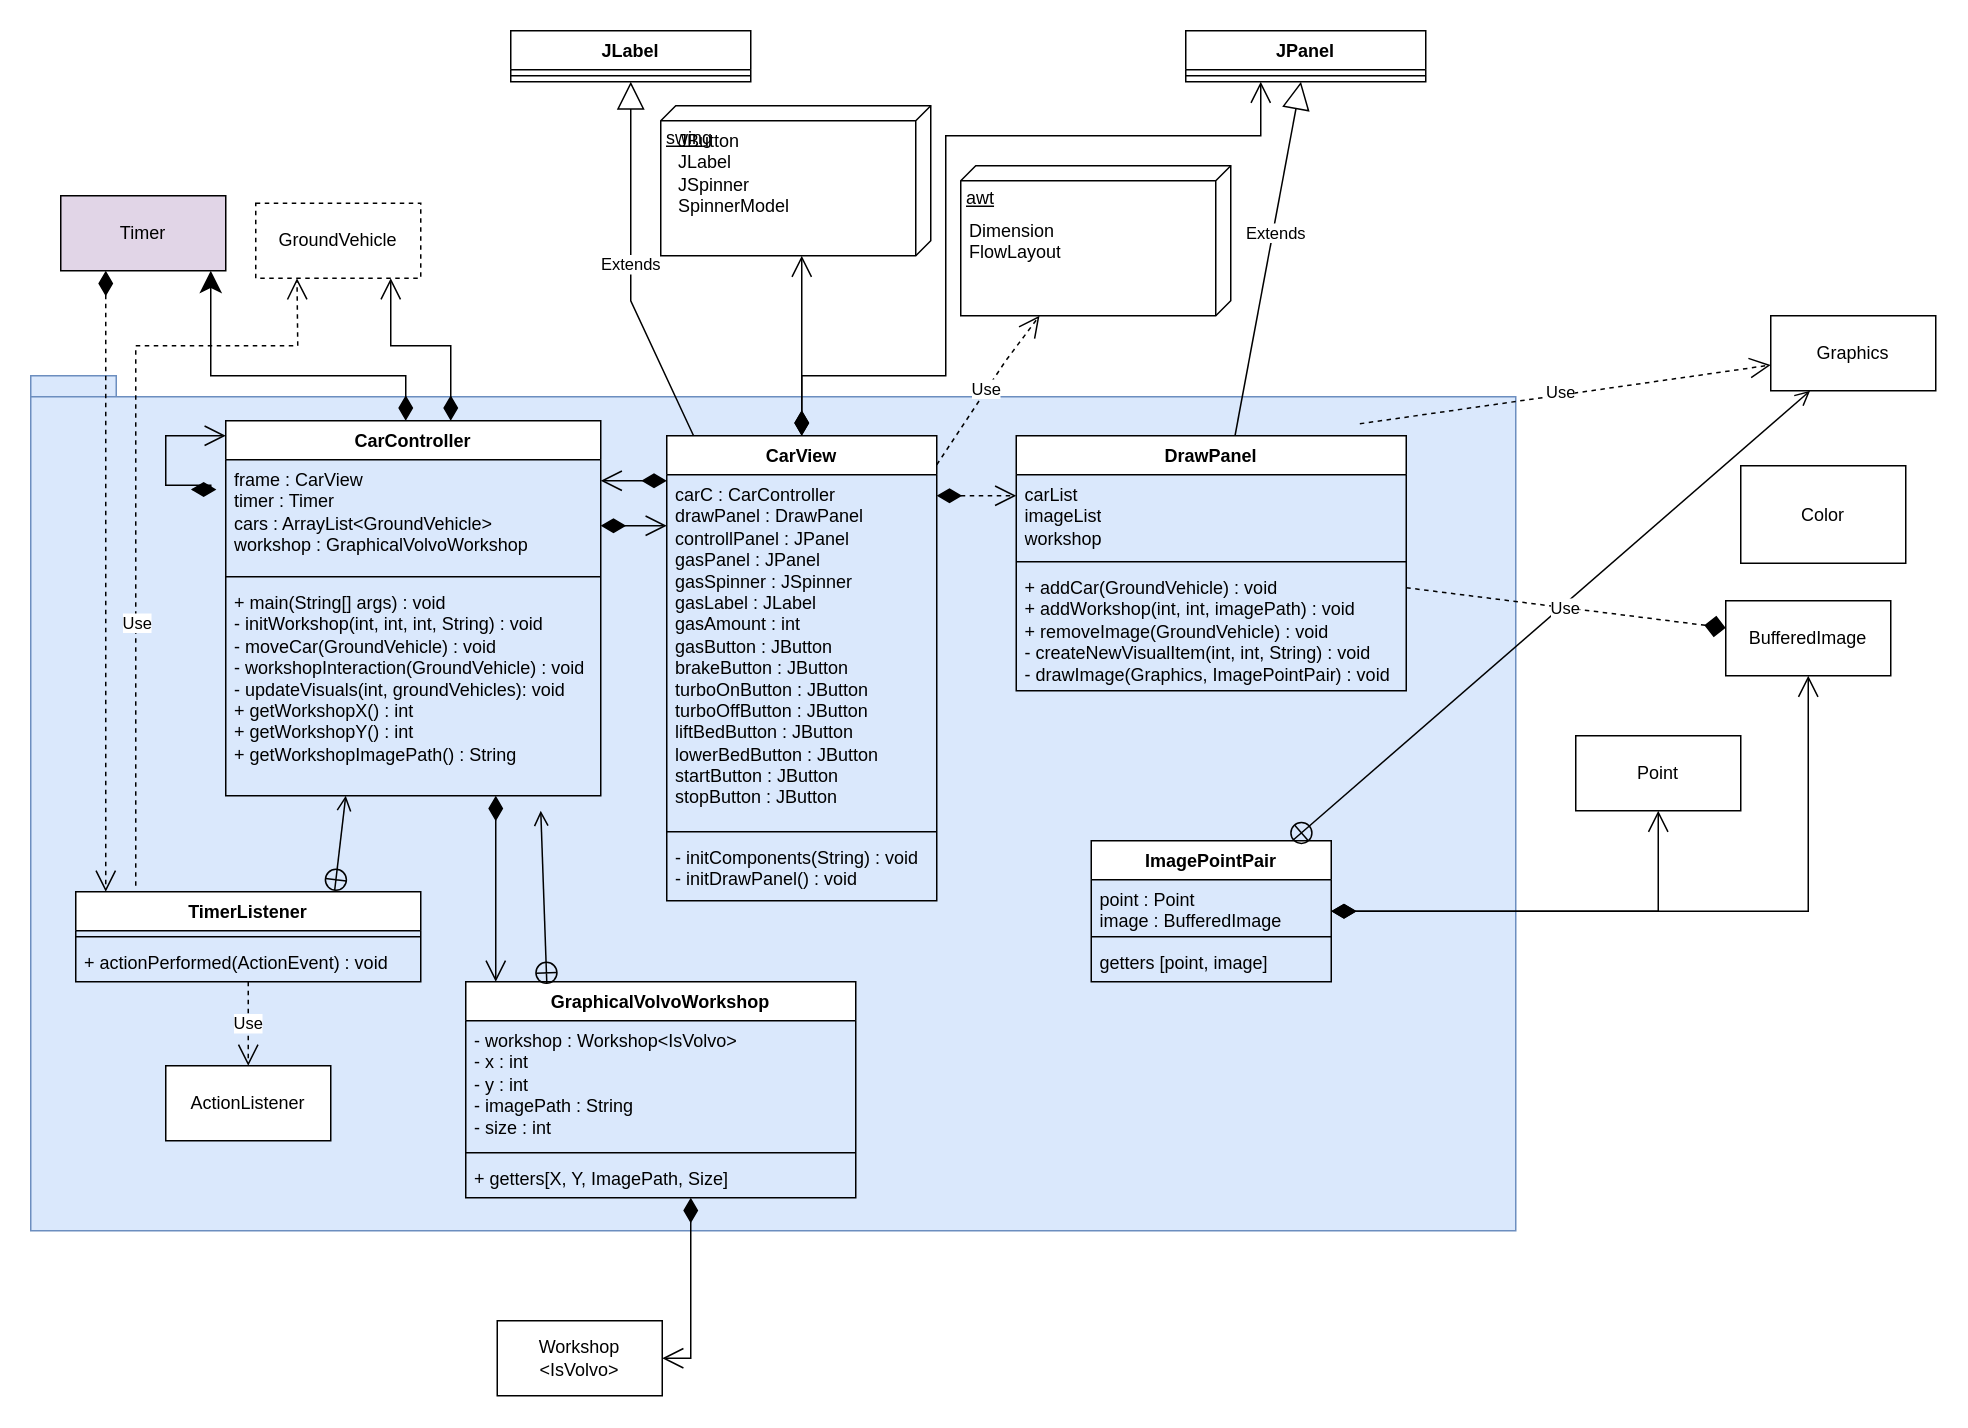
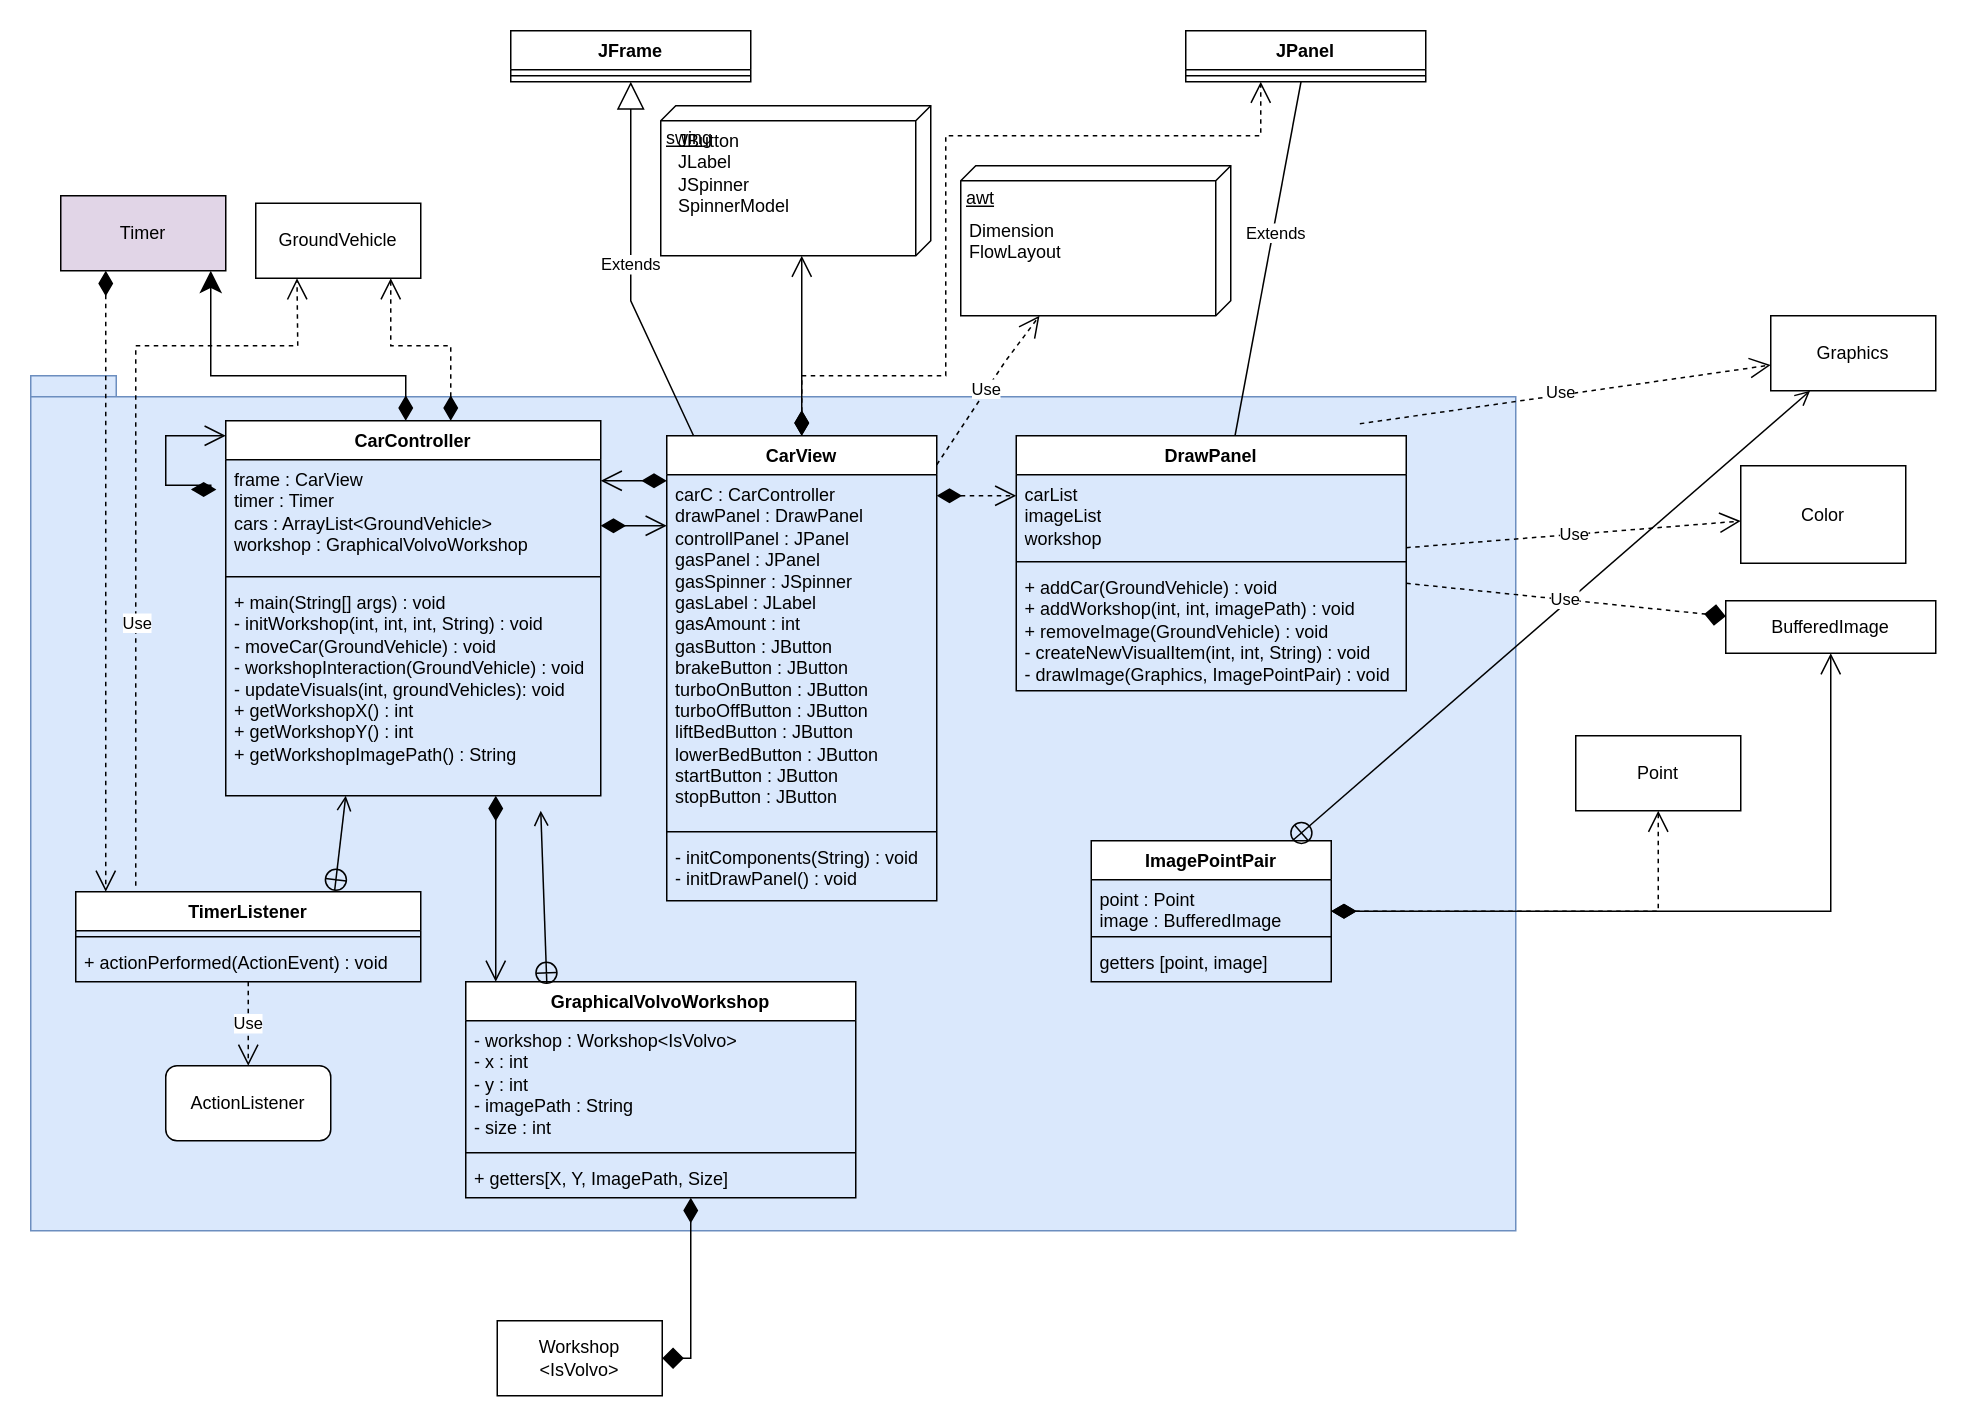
(631, 52) -> (631, 52)
(1296, 110) -> (1298, 97)
(946, 145) -> (946, 145)
(338, 241) -> (338, 241)
(414, 346) -> (414, 346)
none -> (1527, 538)
(1808, 638) -> (1831, 627)
(1658, 863) -> (1658, 863)
(248, 1103) -> (248, 1103)
(675, 1358) -> (684, 1358)
